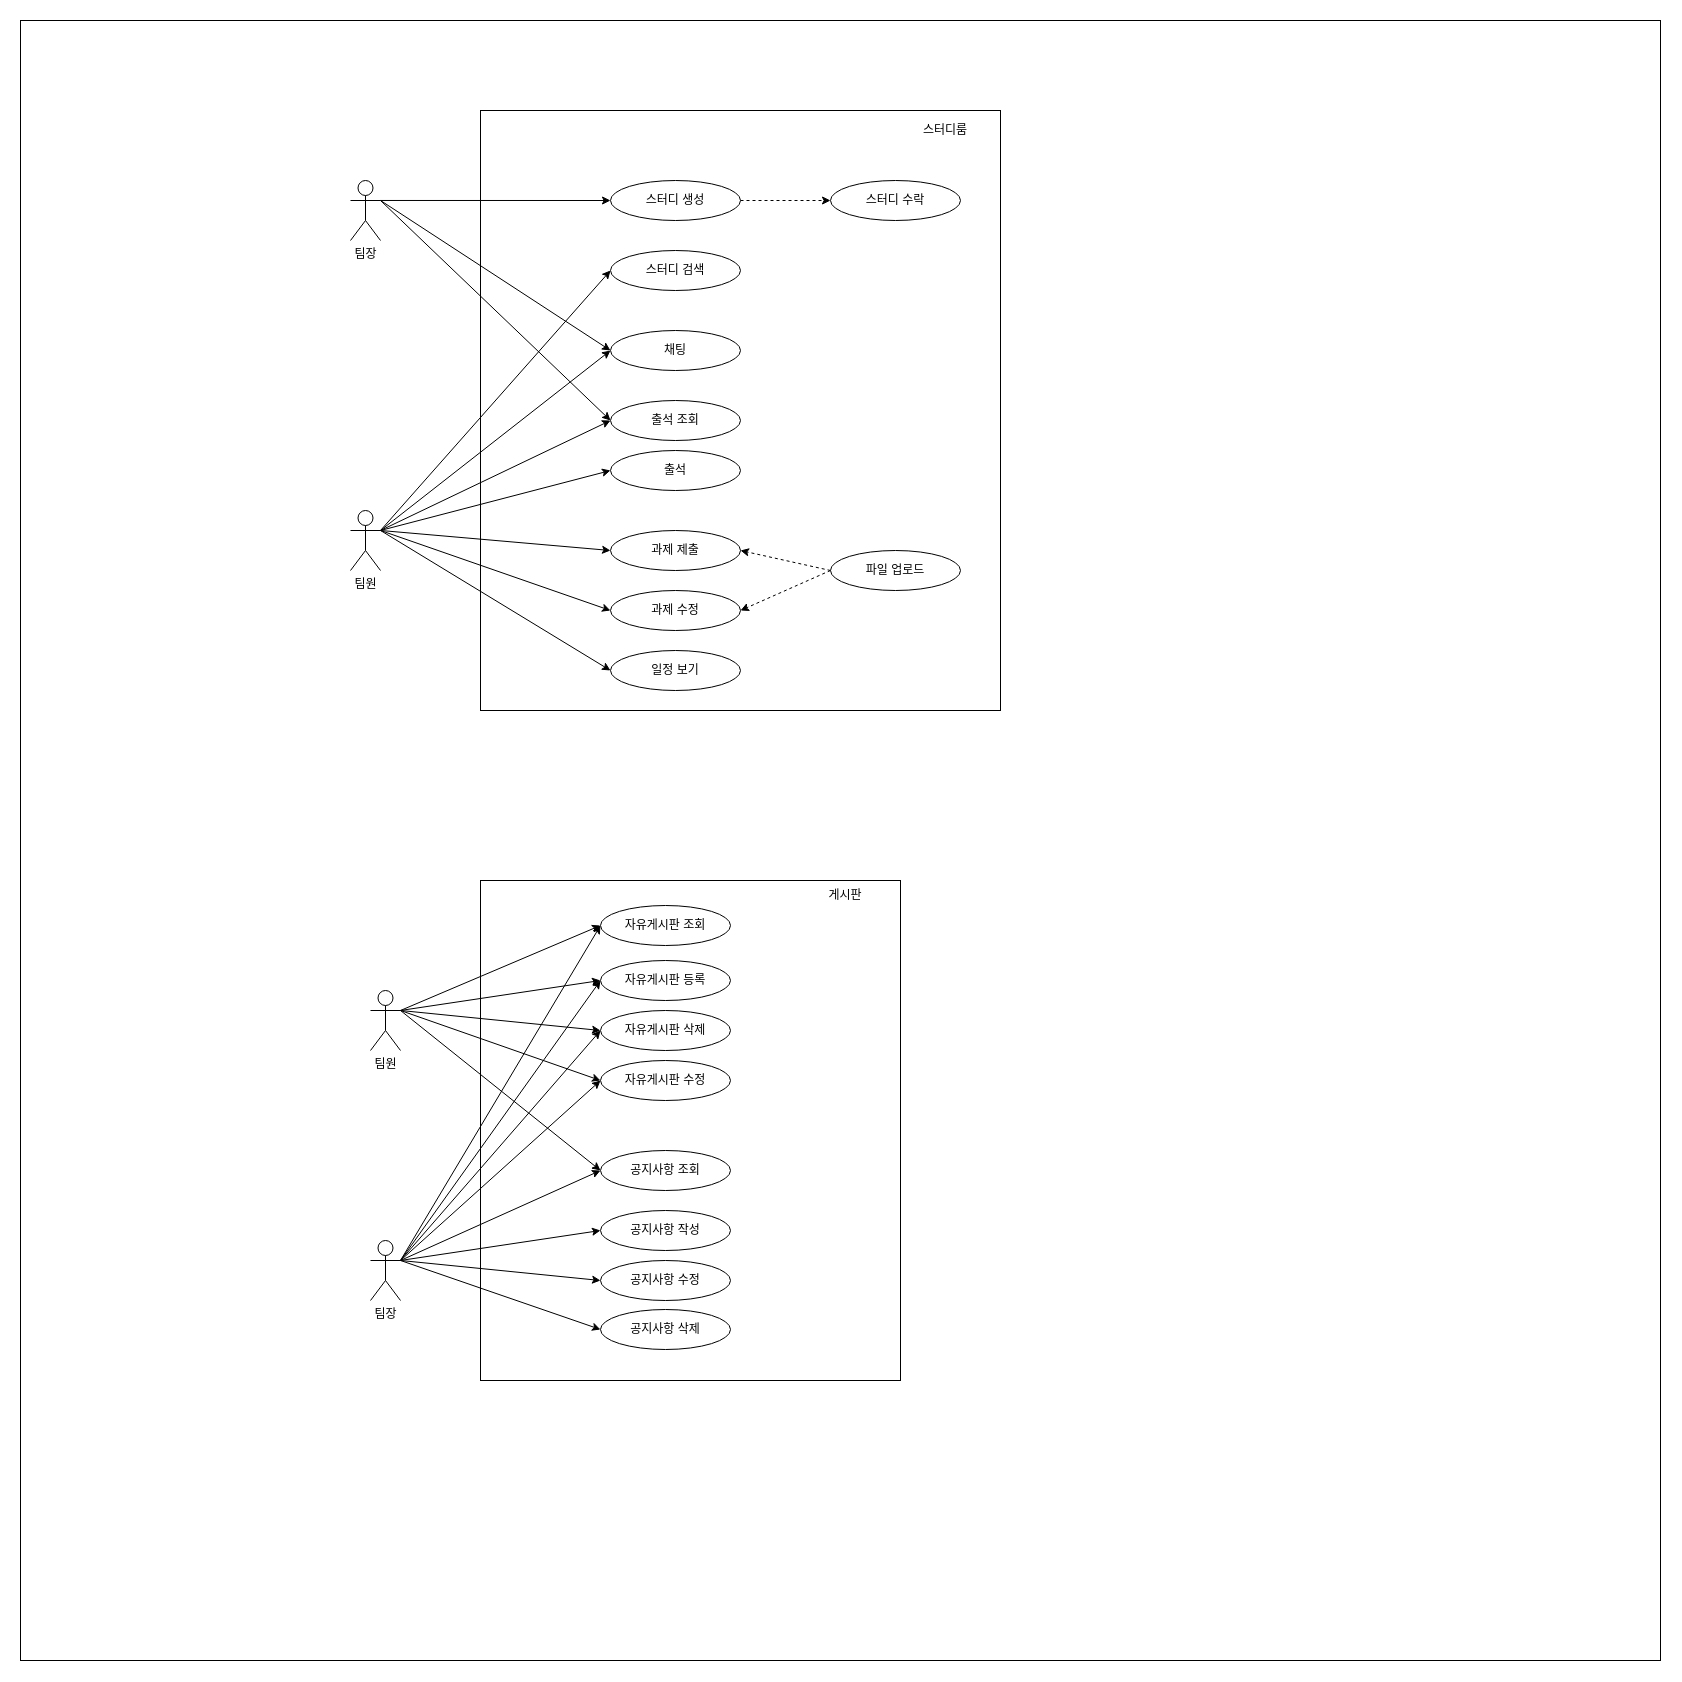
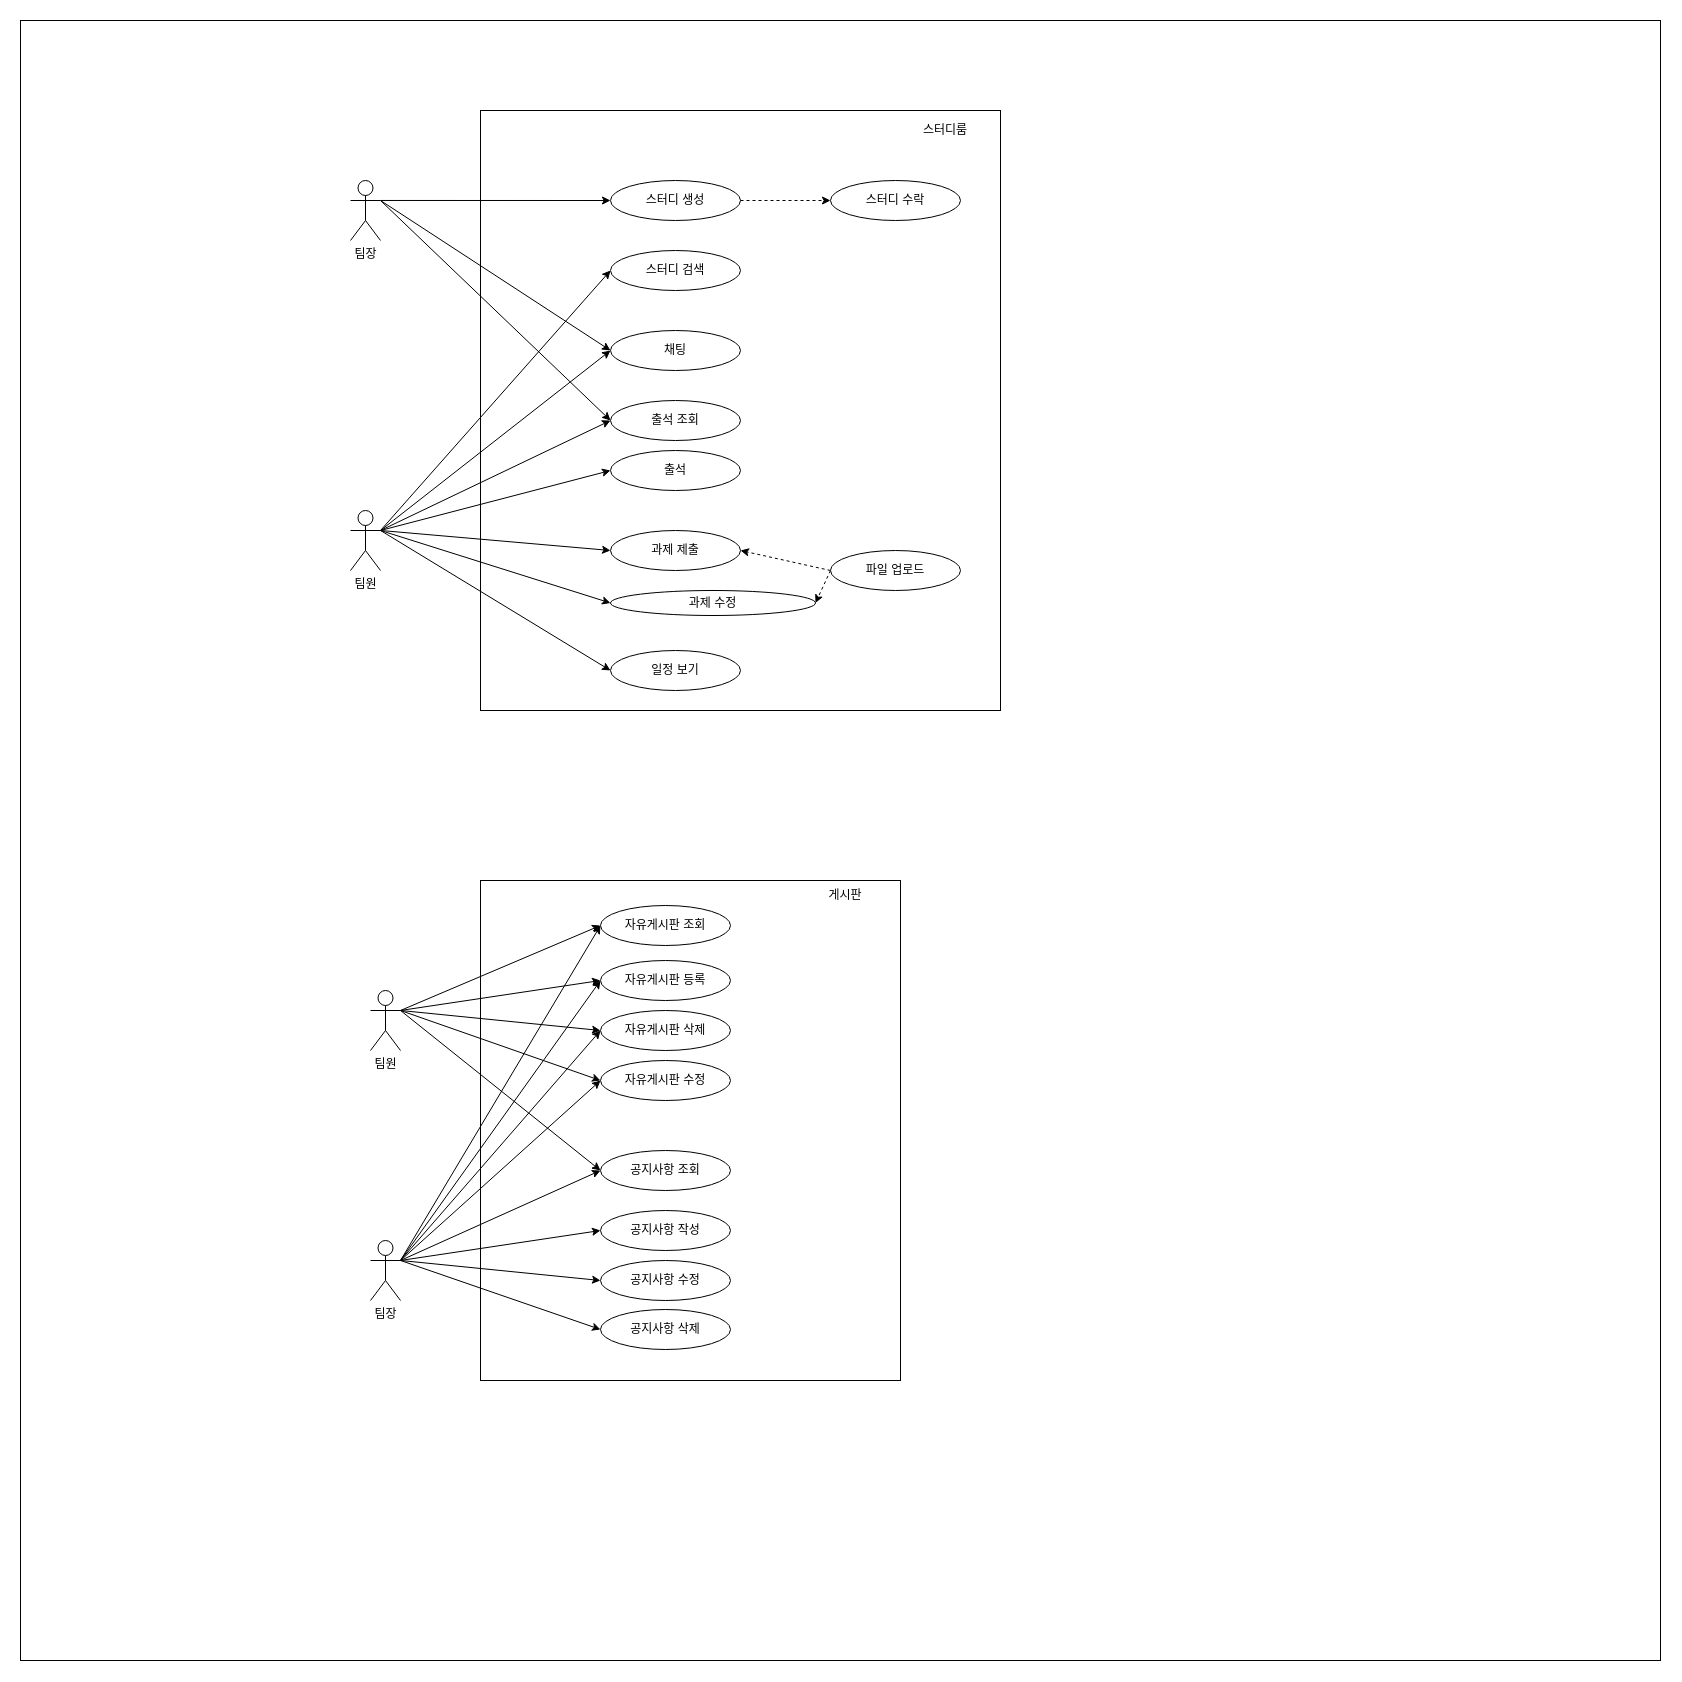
(676, 611) -> (713, 603)
